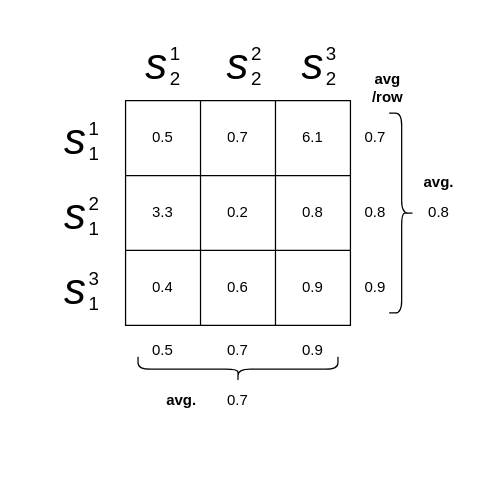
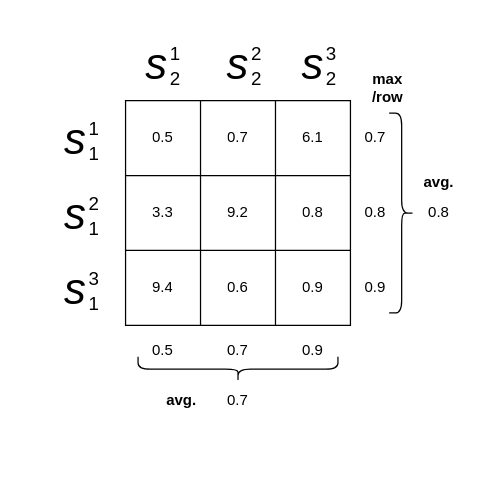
(388, 88) -> (388, 88)
(238, 213) -> (238, 213)
(163, 288) -> (163, 288)
